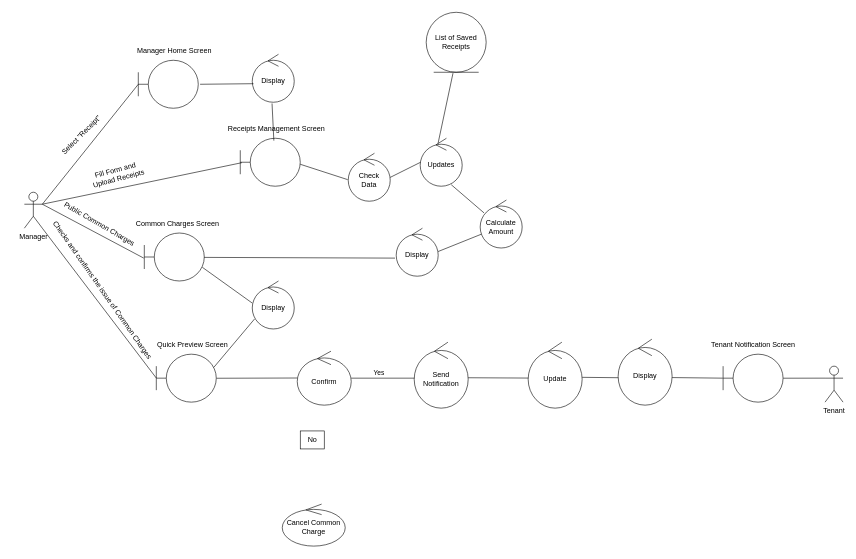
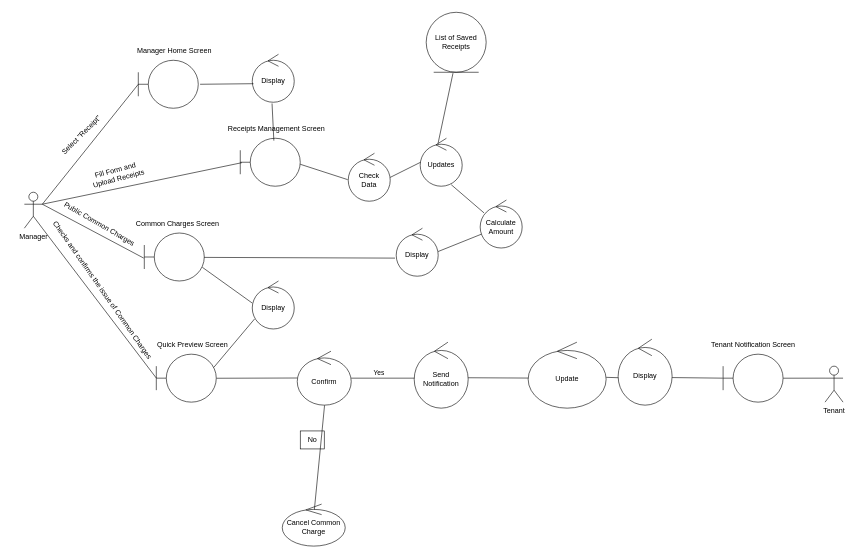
(555, 375) -> (567, 375)
none -> (320, 458)
